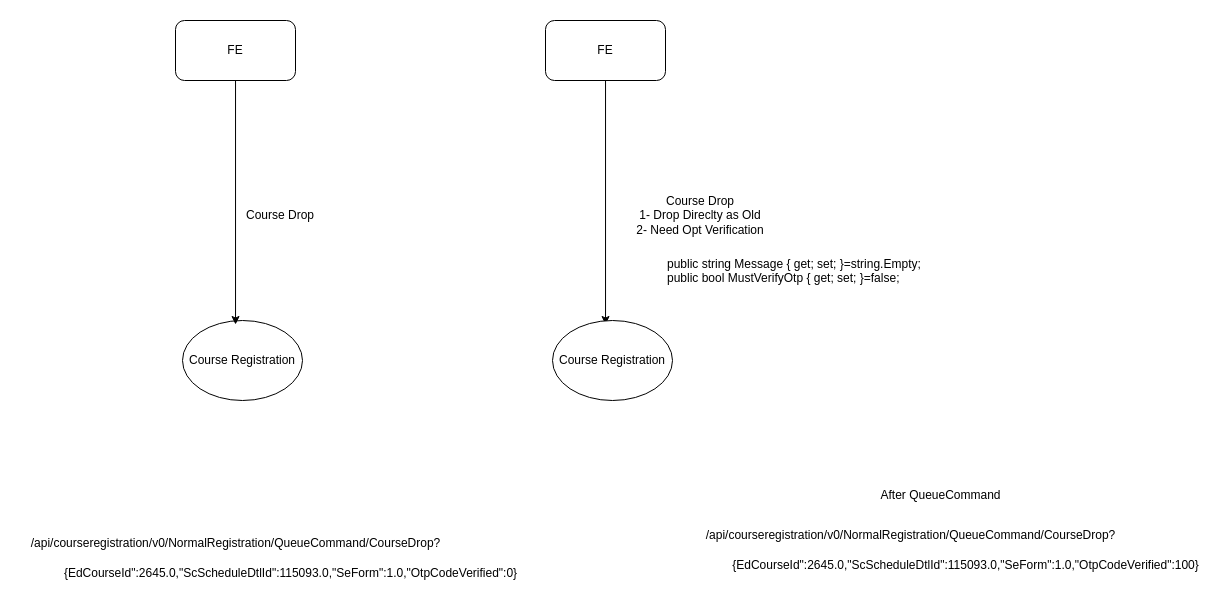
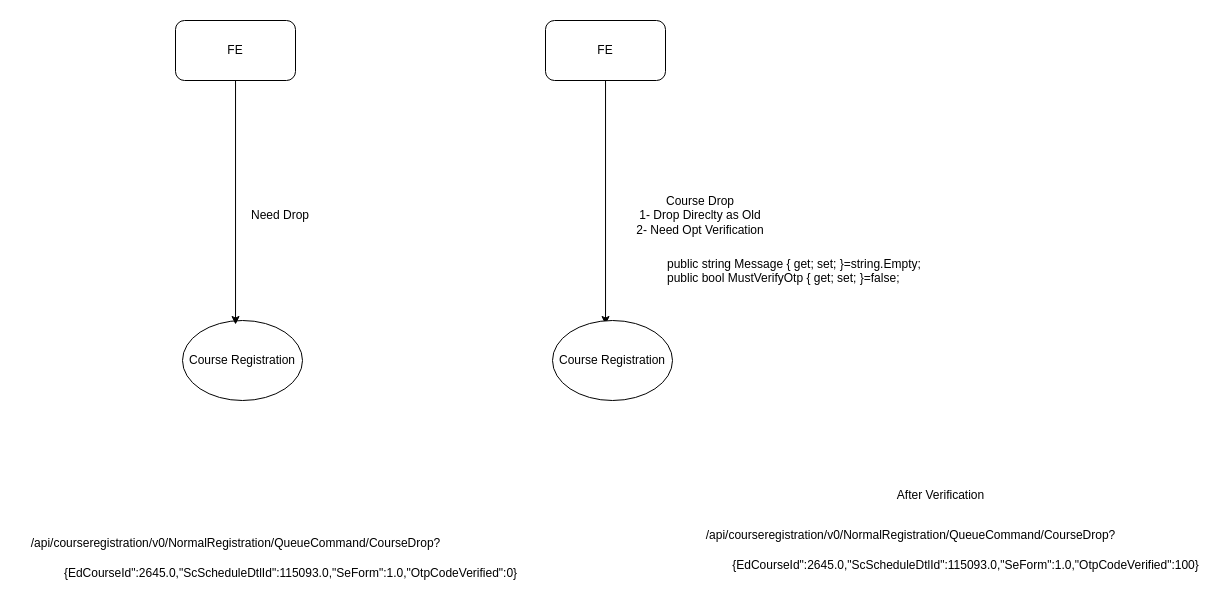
(281, 216) -> (281, 216)
(941, 496) -> (941, 496)
